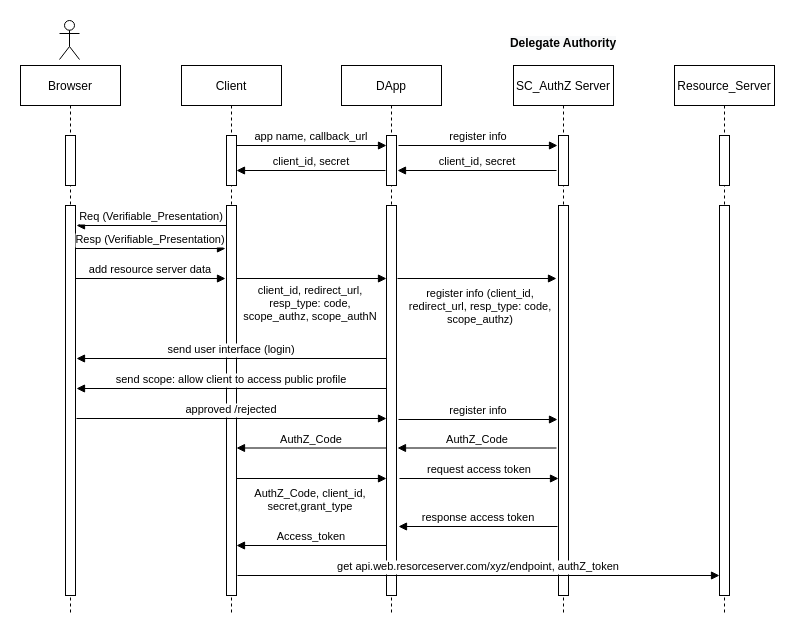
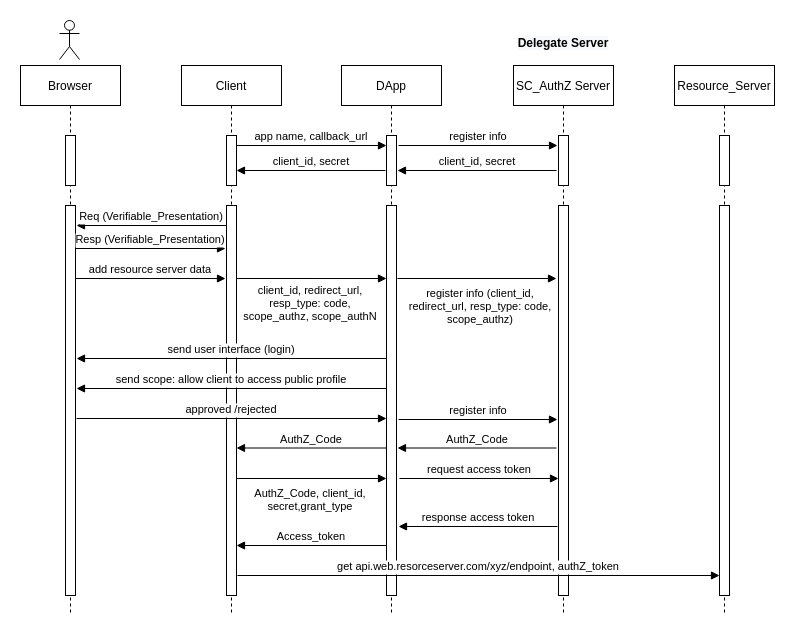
(564, 44) -> (564, 44)
